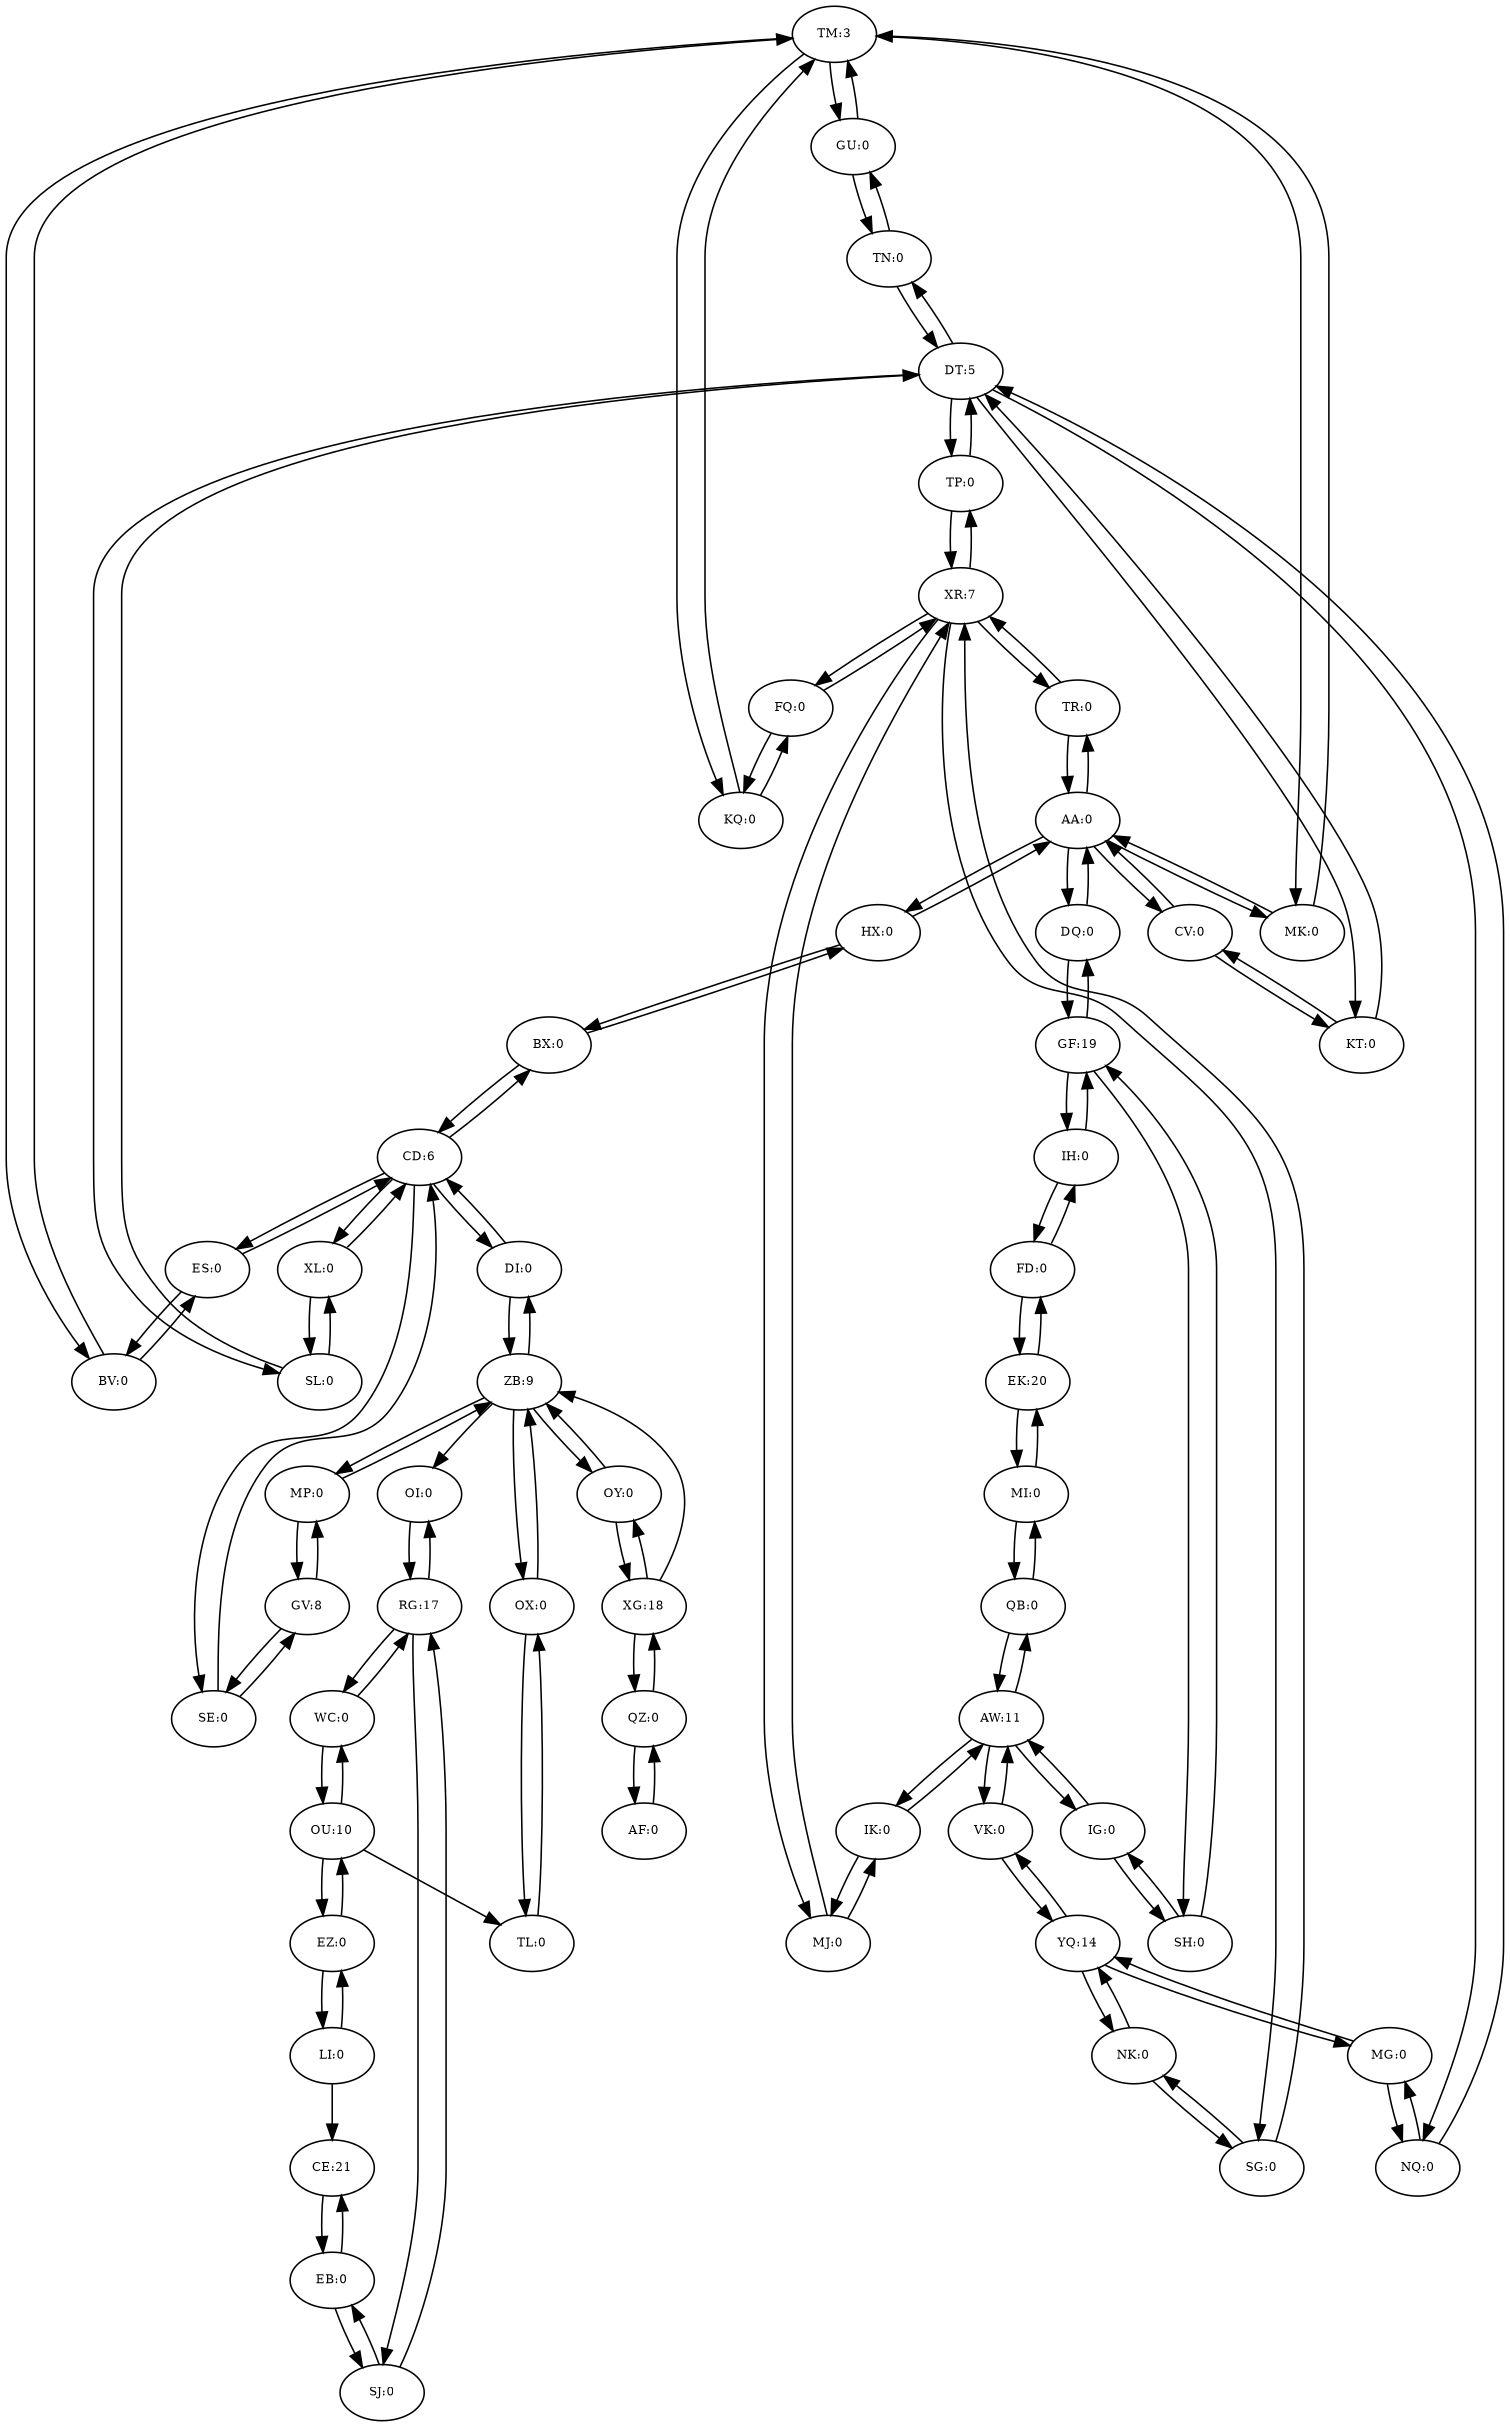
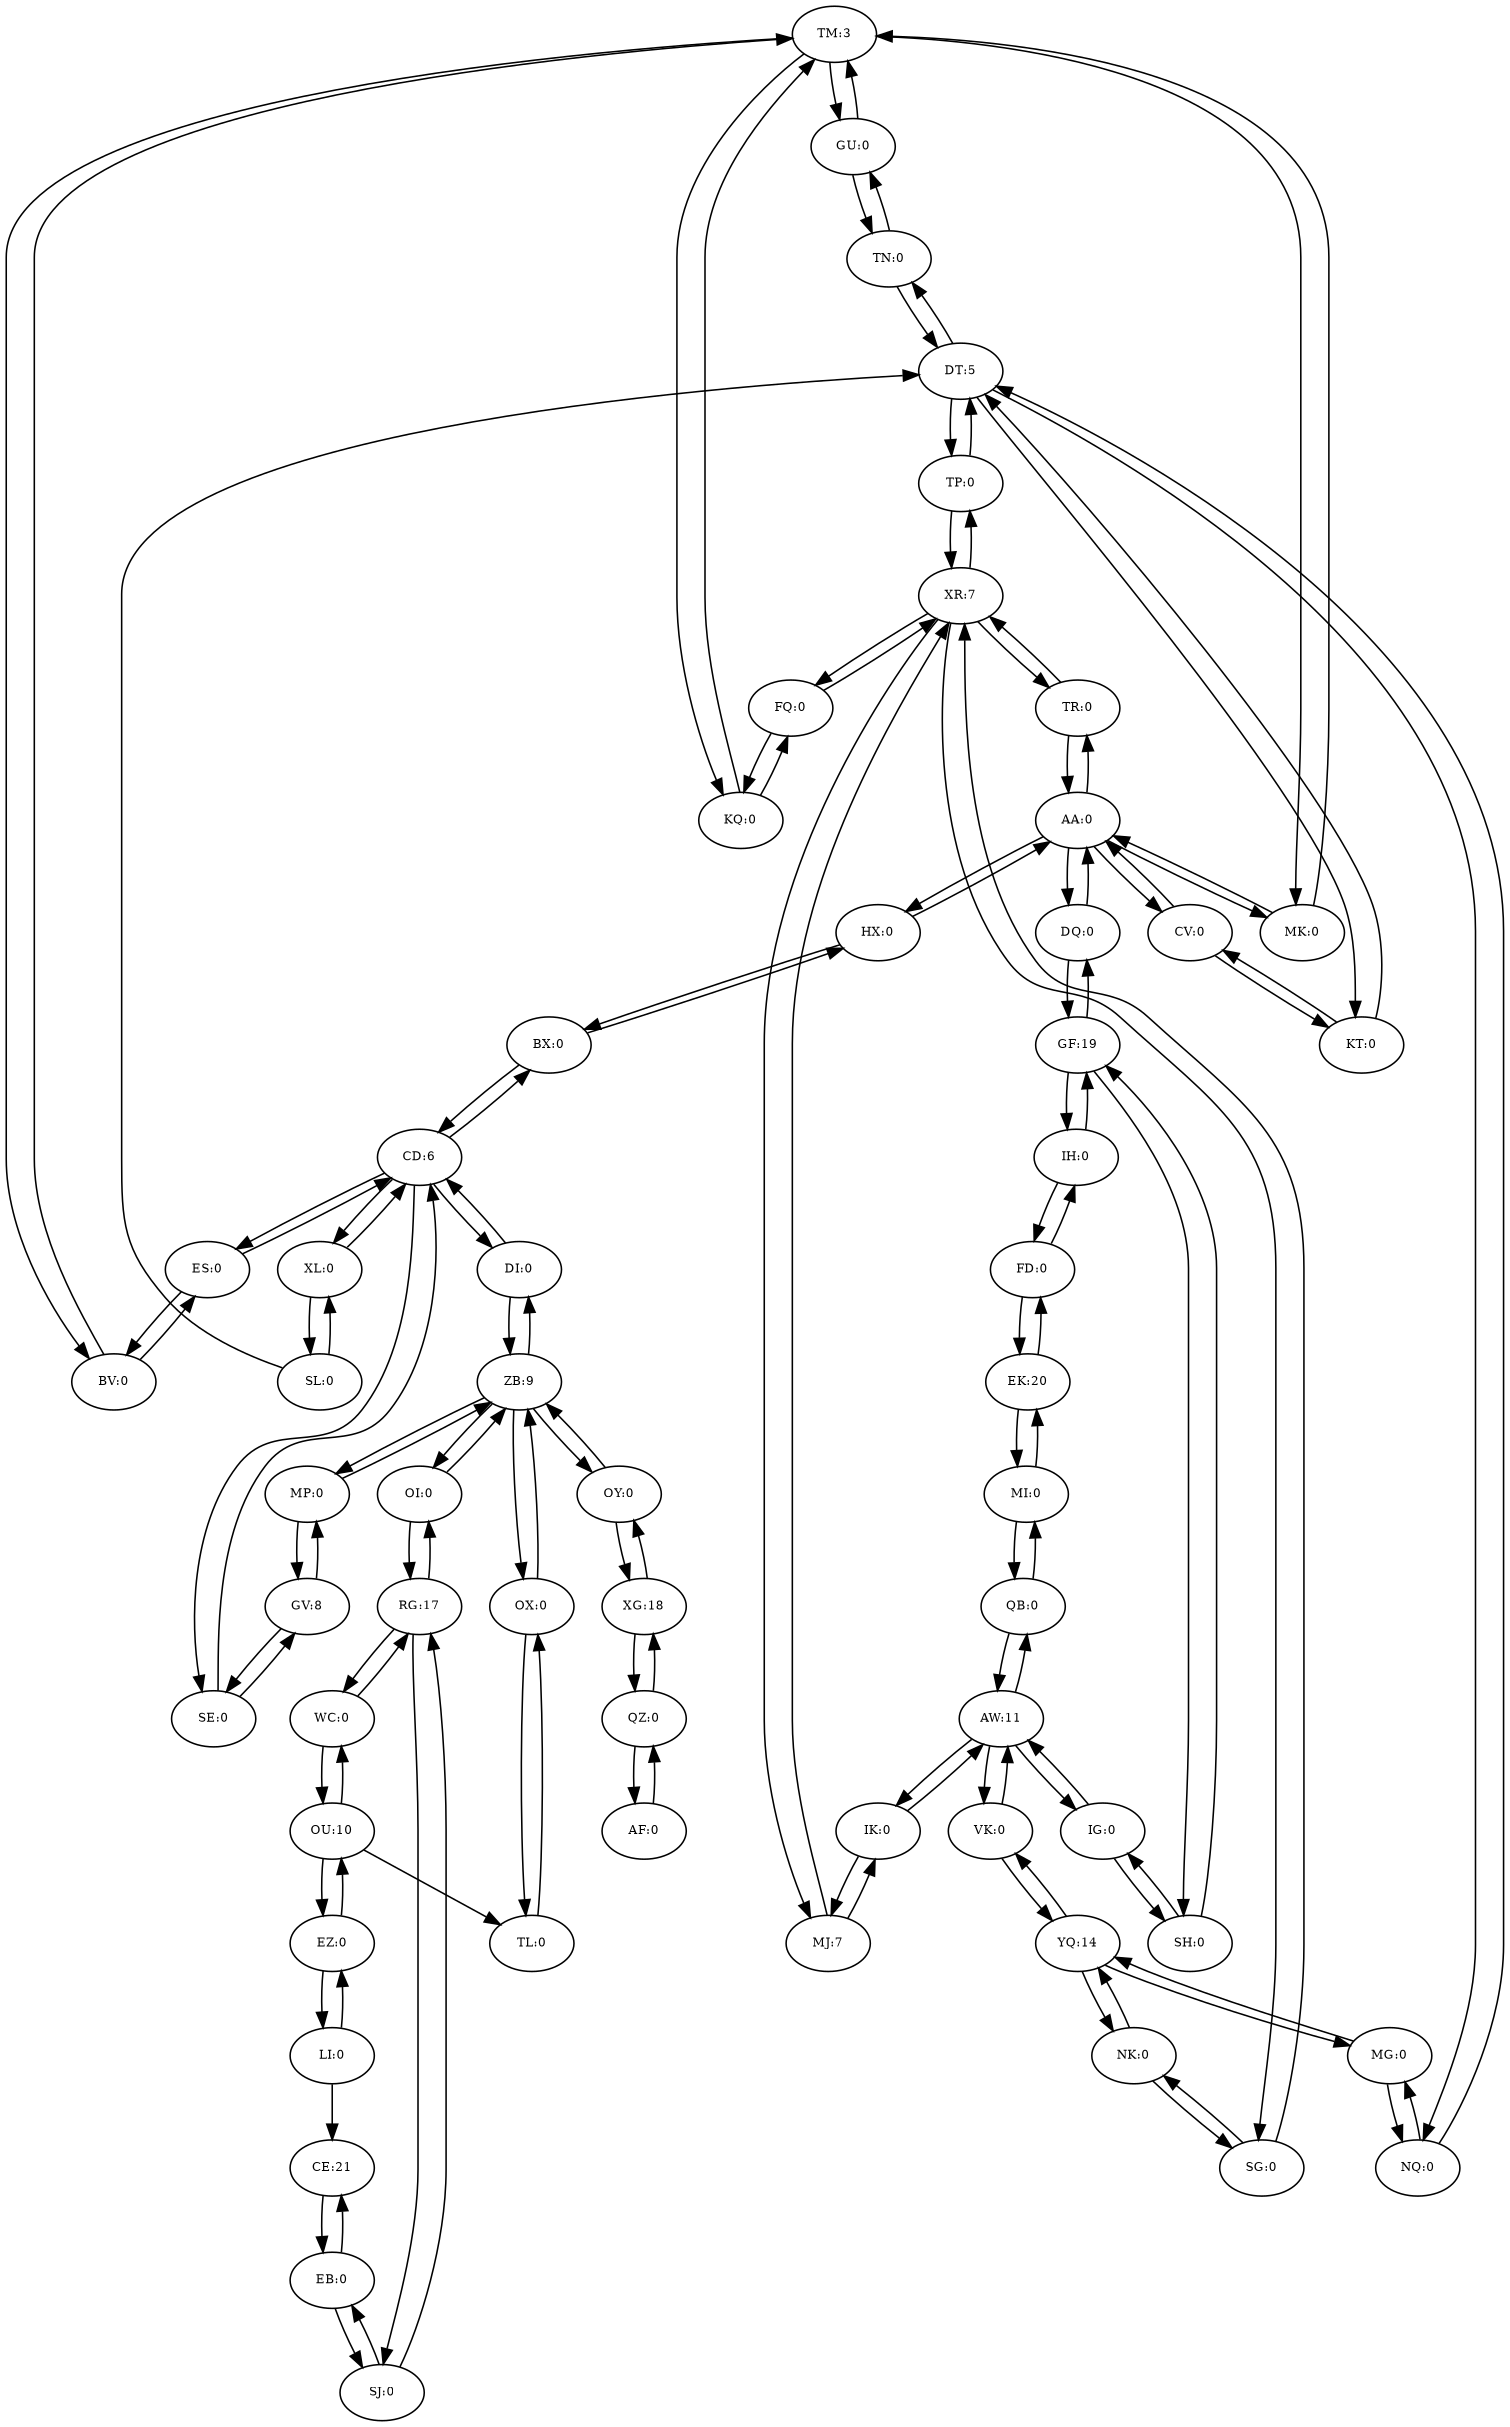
(99, 583) -> none
(674, 1464) -> (472, 1447)
(828, 1943) -> (828, 1943)
